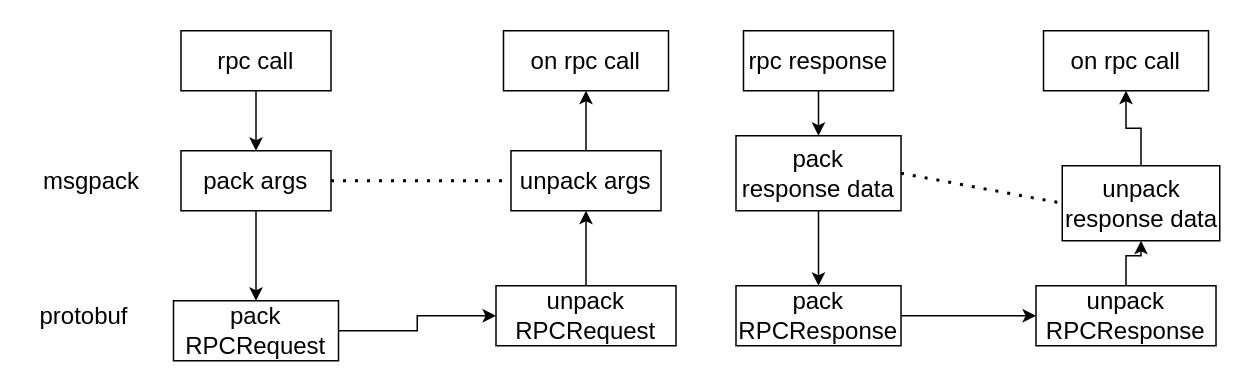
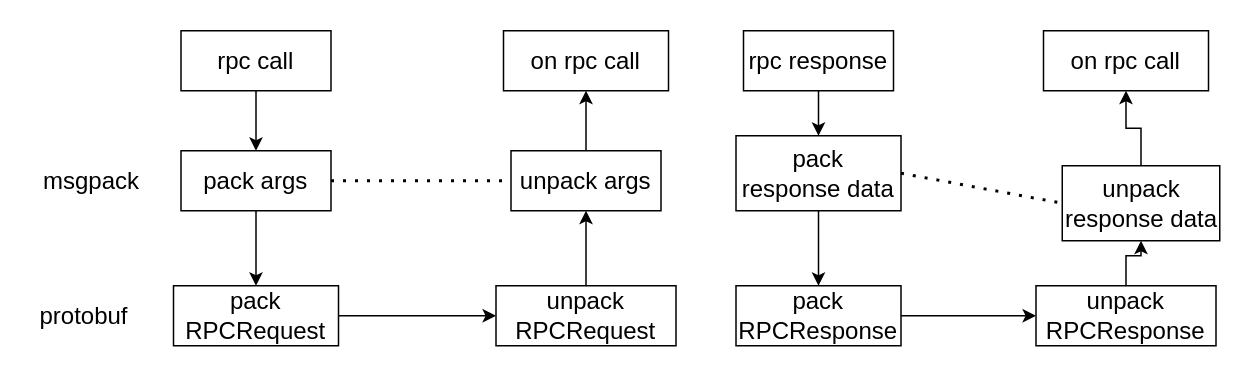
(256, 331) -> (256, 316)
